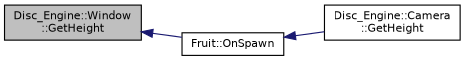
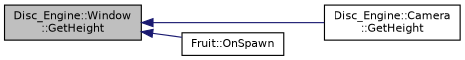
(310, 34) -> (239, 23)
